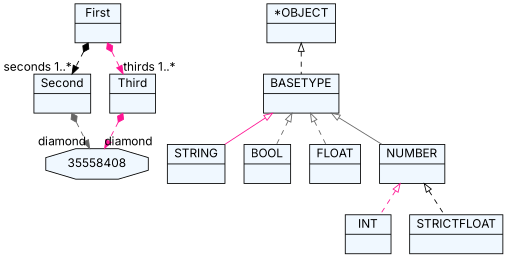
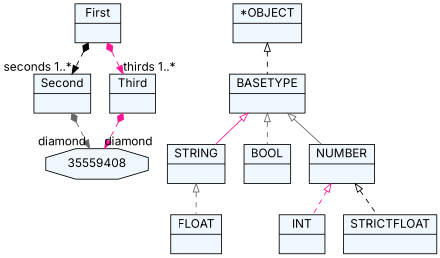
(320, 133) -> (196, 203)
(97, 164) -> (97, 164)
